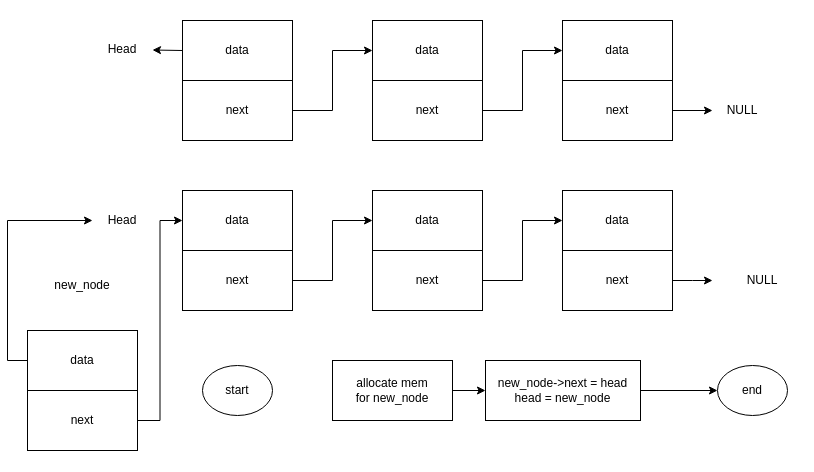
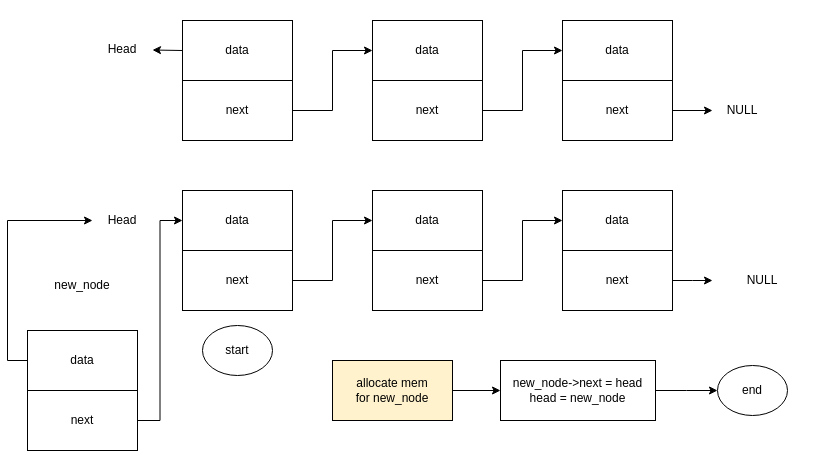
(238, 391) -> (238, 351)
(393, 391) -> (393, 391)
(563, 391) -> (578, 391)
